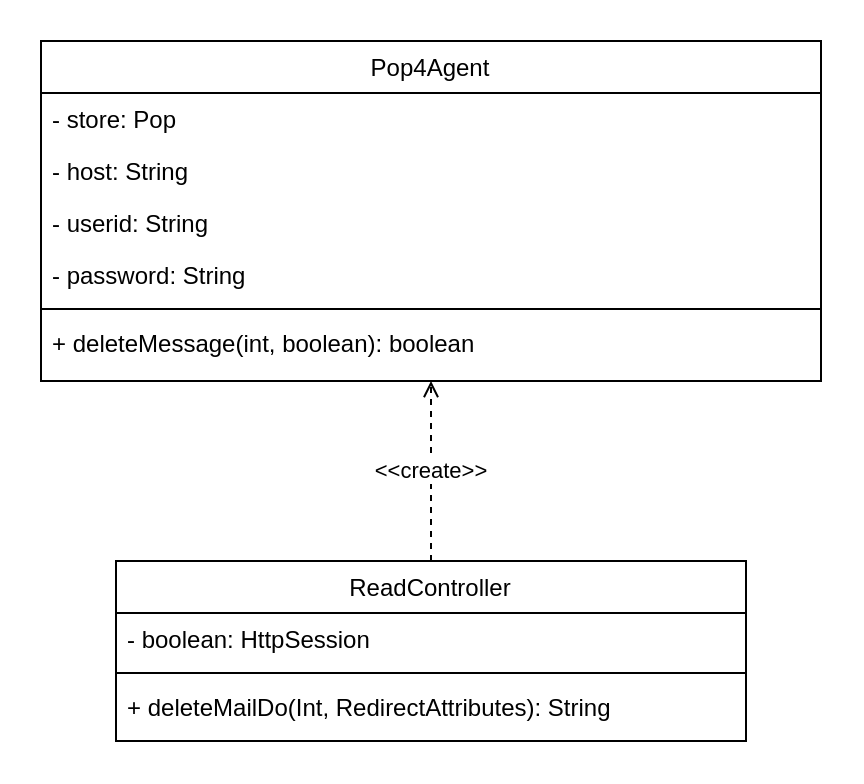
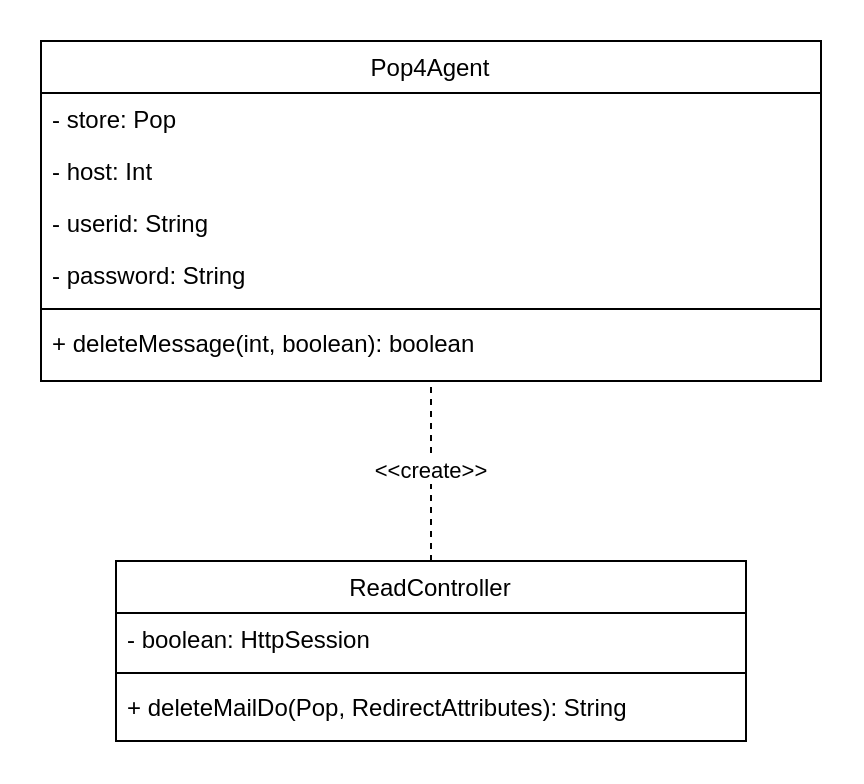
(134, 172) -> (117, 172)
(431, 388) -> (431, 389)
(409, 708) -> (409, 708)
